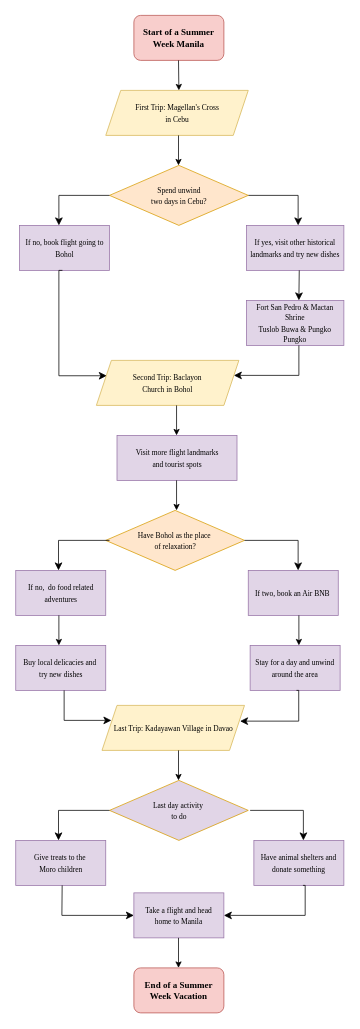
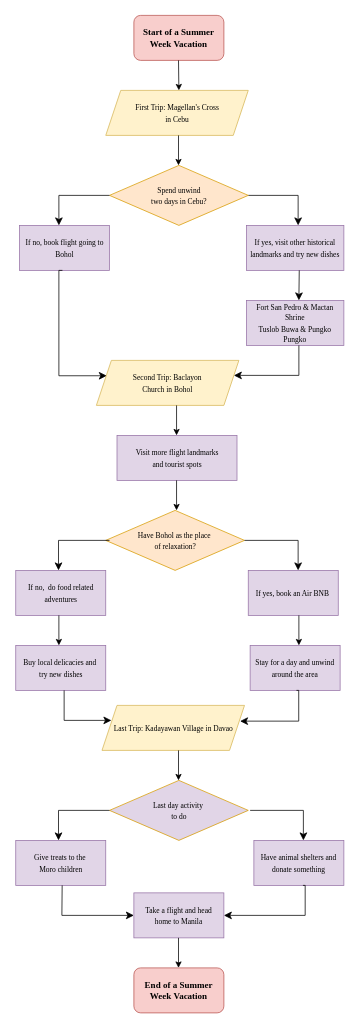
(179, 38) -> (179, 38)
(294, 593) -> (294, 593)
